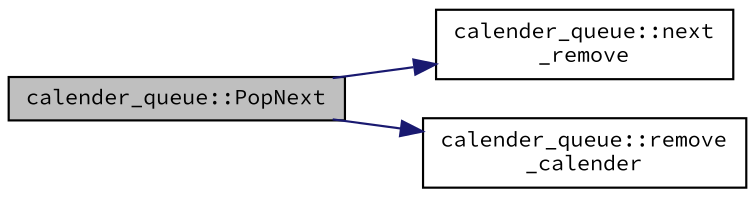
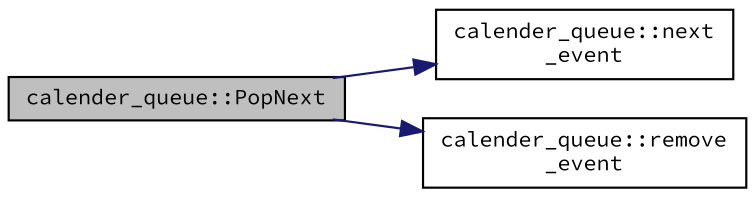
(585, 44) -> (585, 44)
(585, 153) -> (585, 153)
